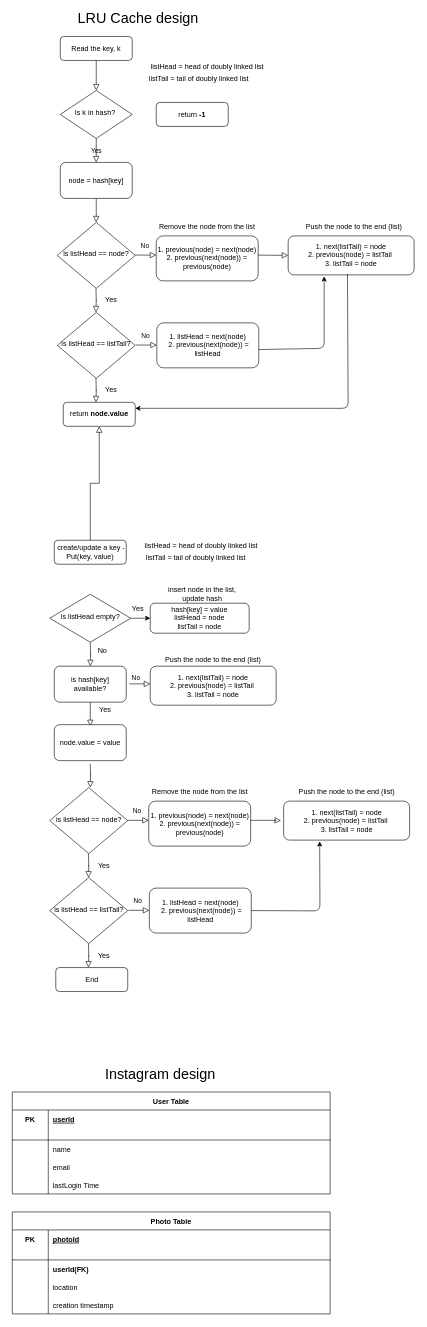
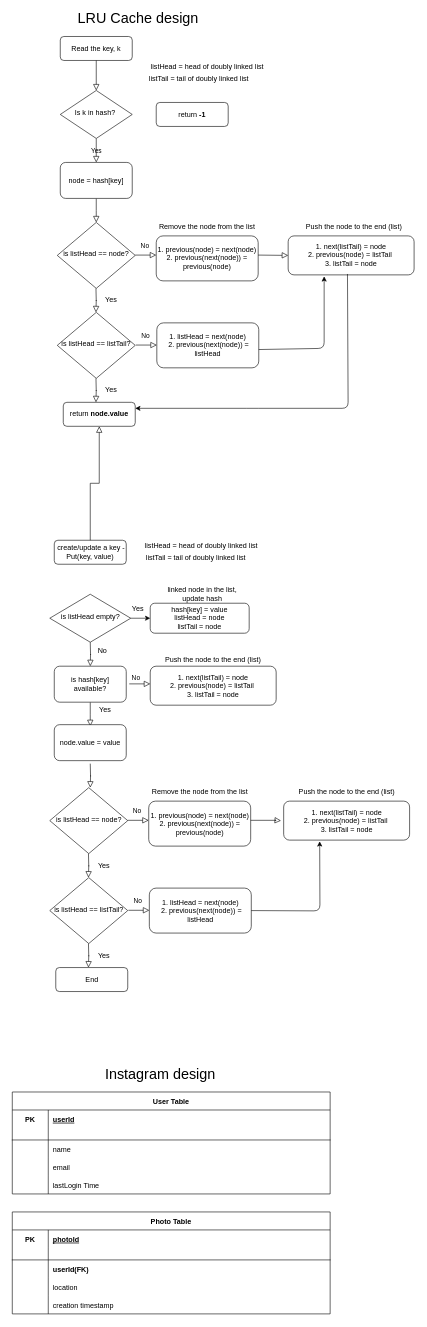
(203, 594) -> (203, 594)
